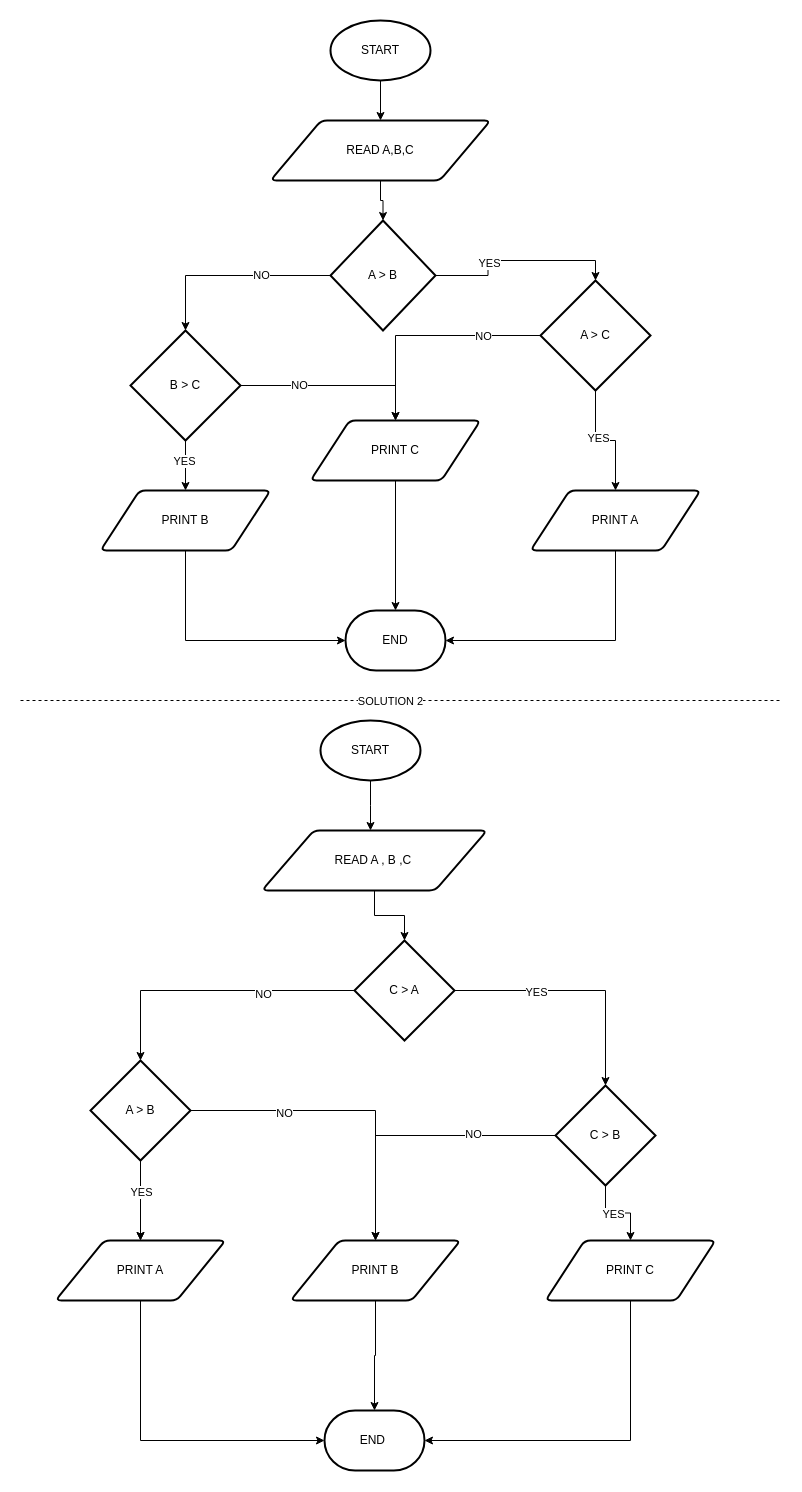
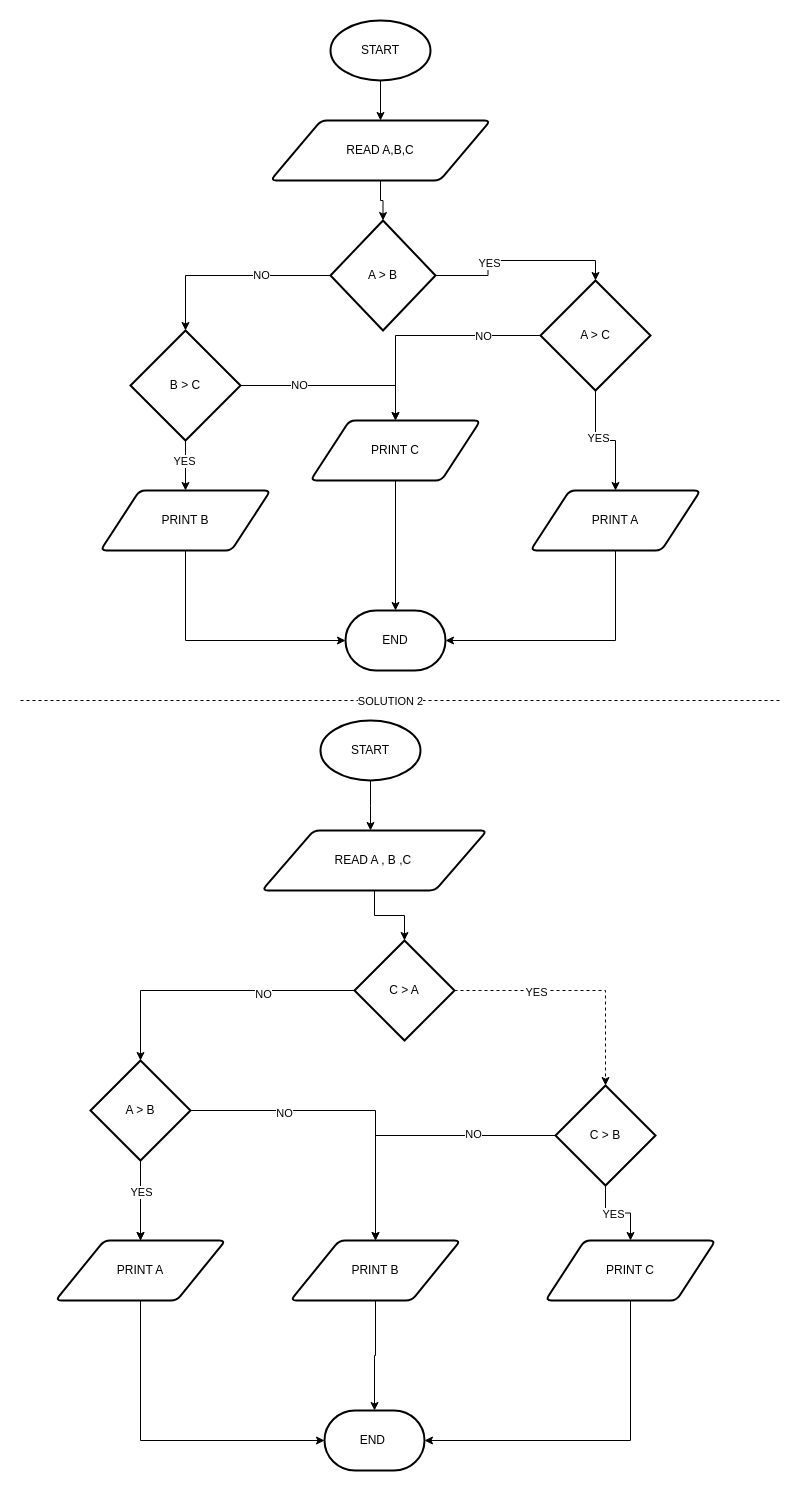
(606, 1005) -> (606, 1005)
